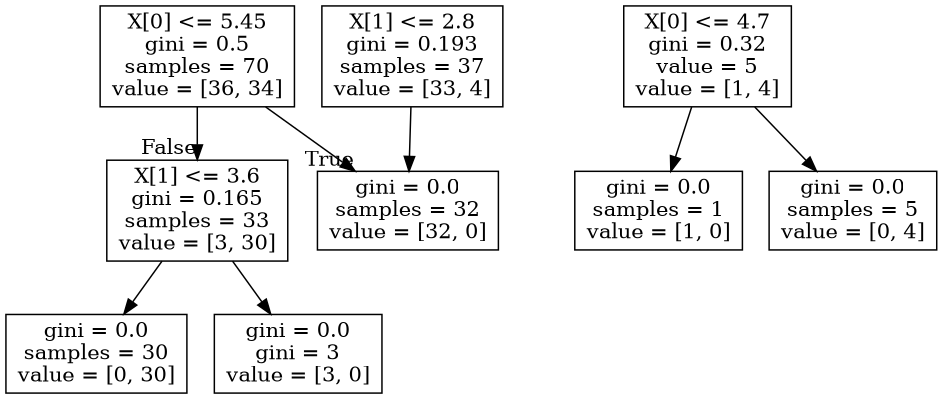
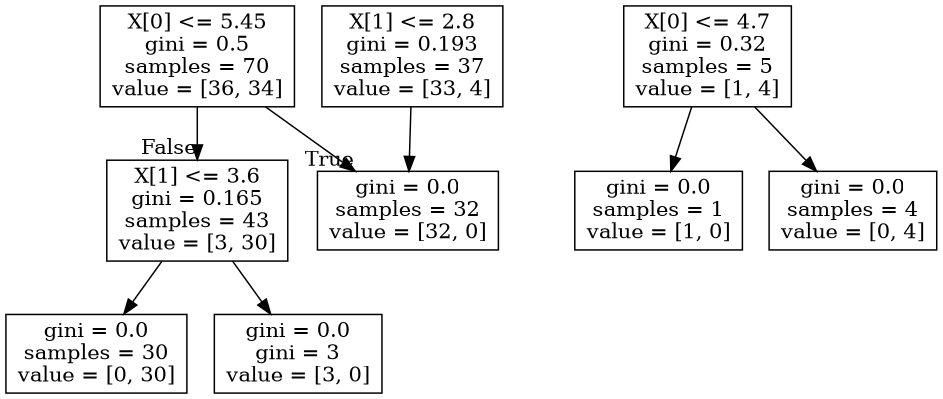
(708, 56) -> (708, 56)
(197, 211) -> (197, 211)
(853, 211) -> (853, 211)
